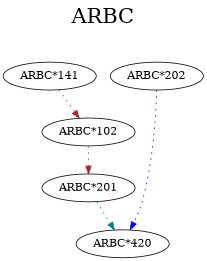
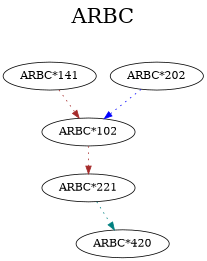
(151, 158) -> (126, 102)
(89, 188) -> (89, 188)
